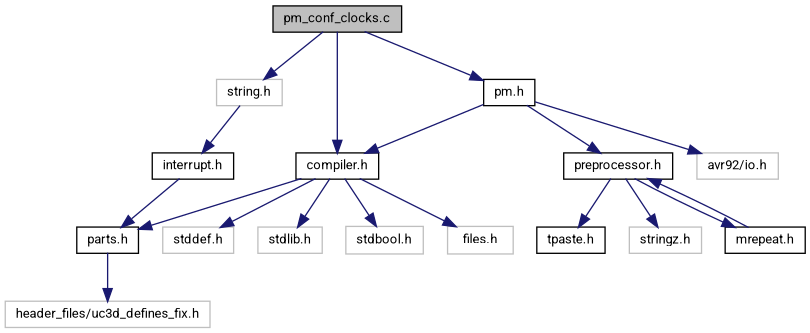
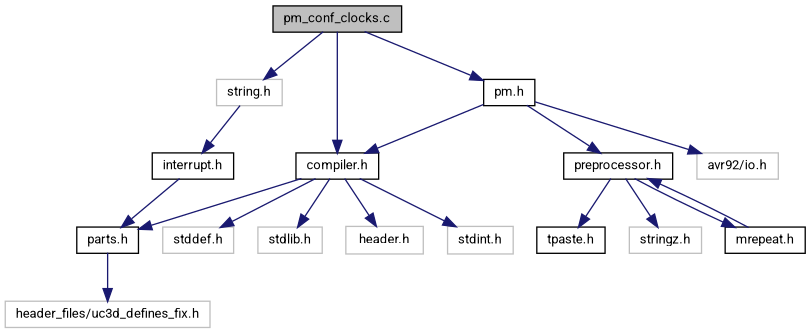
(385, 240) -> (385, 240)
(480, 240) -> (480, 240)
